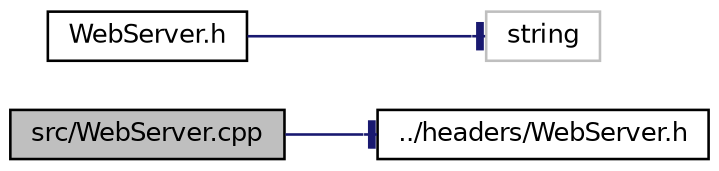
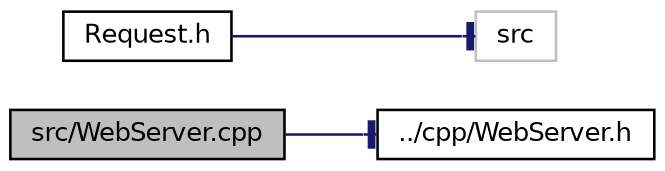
(147, 36) -> (147, 36)
(543, 36) -> (516, 36)
(543, 134) -> (516, 134)
